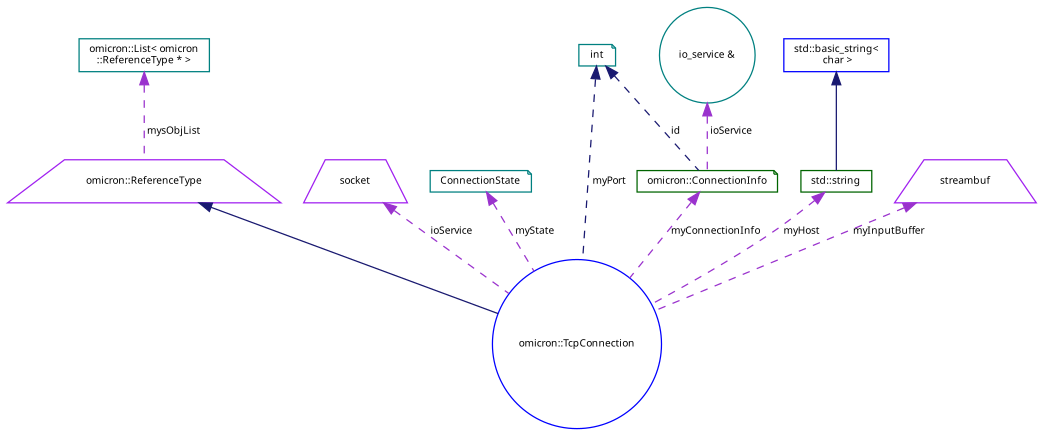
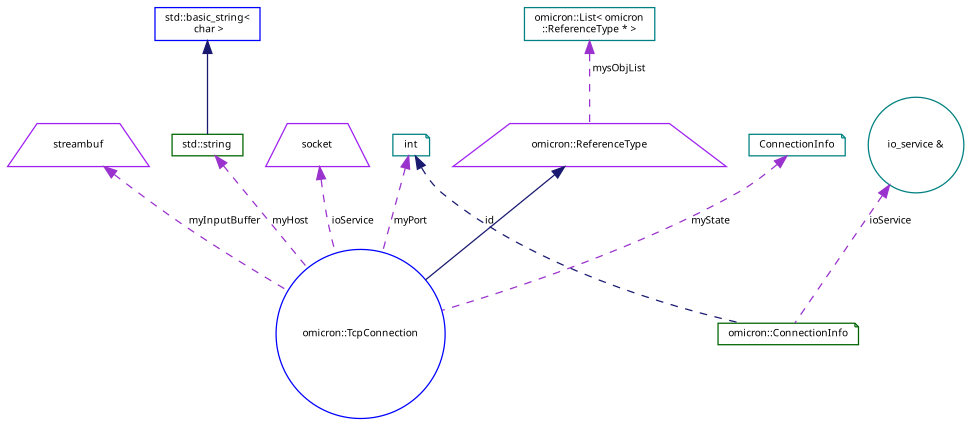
(589, 170) -> (394, 210)
(481, 181) -> (797, 145)
(660, 240) -> none
